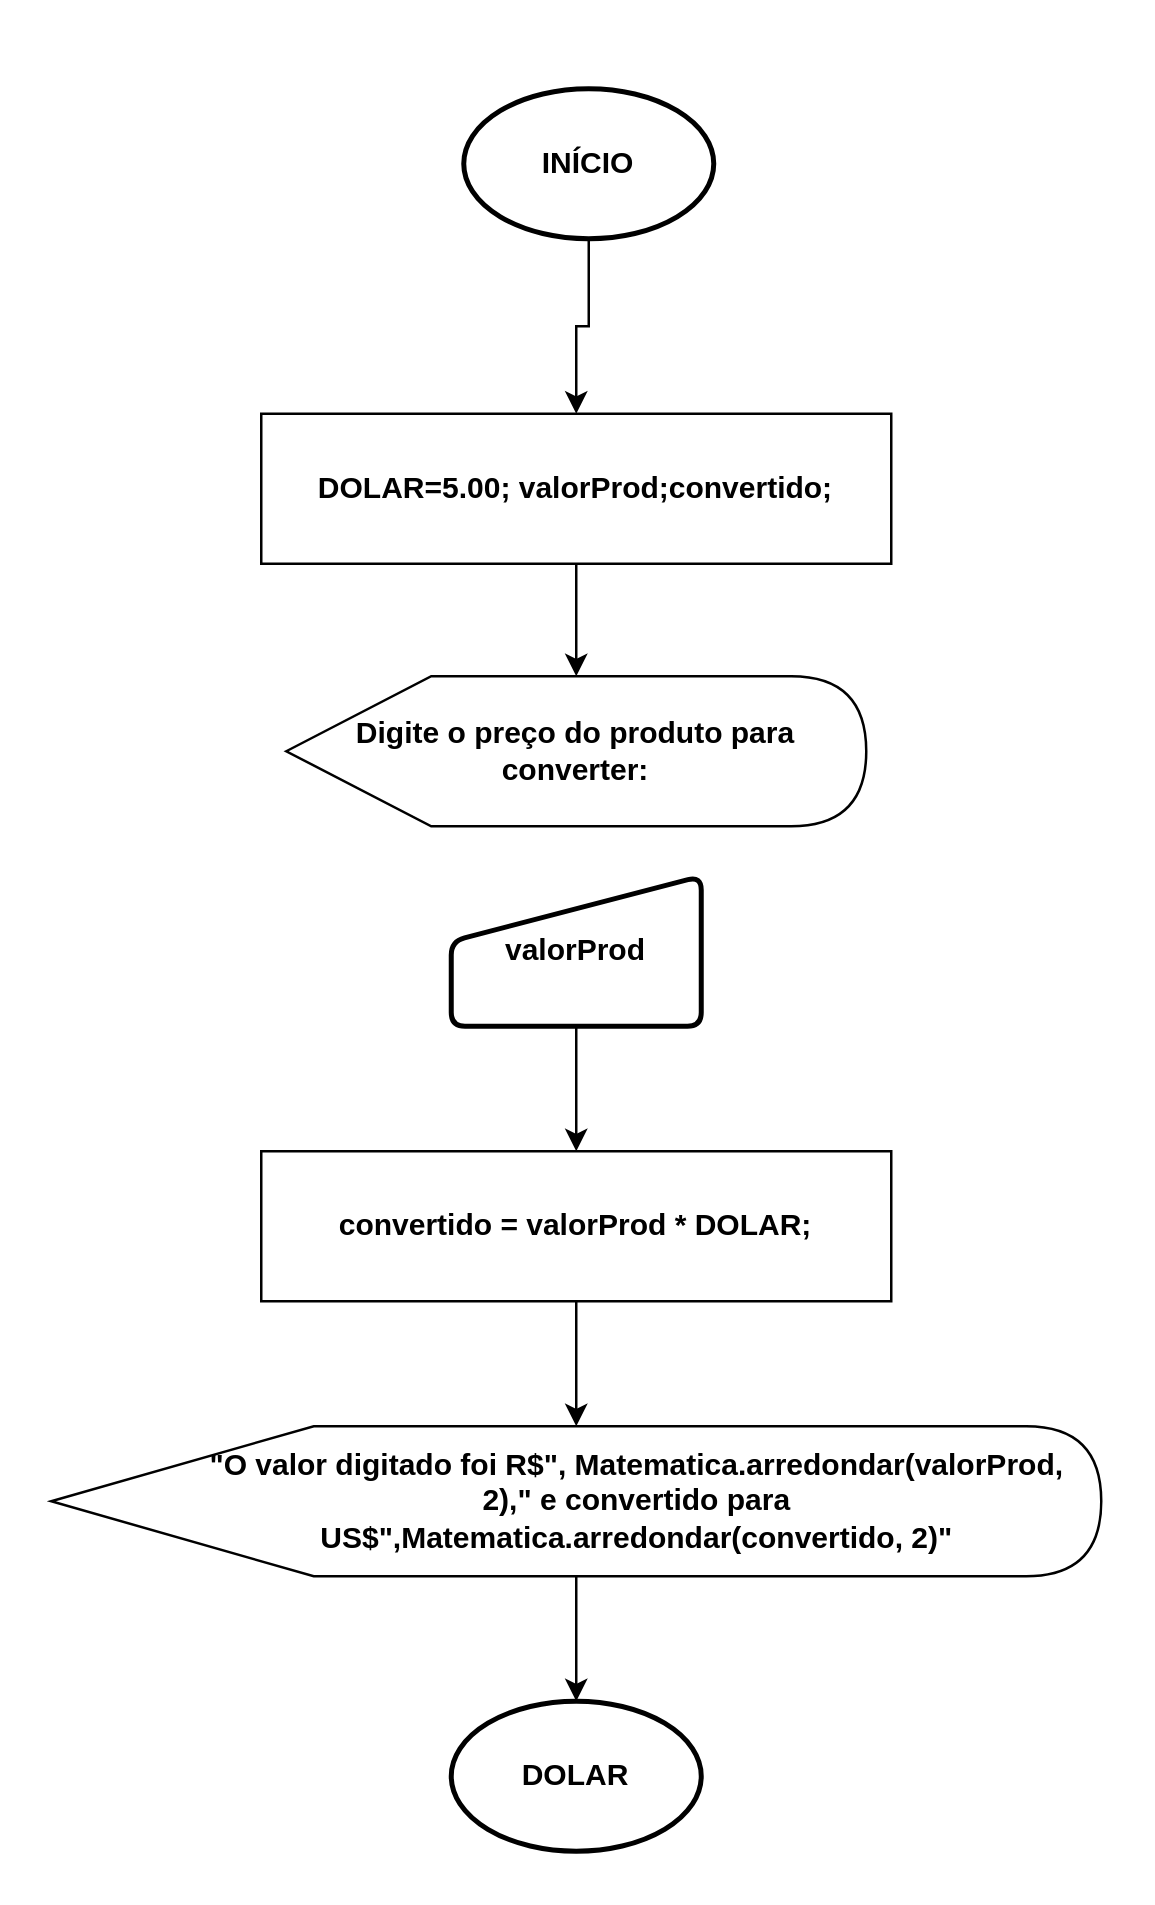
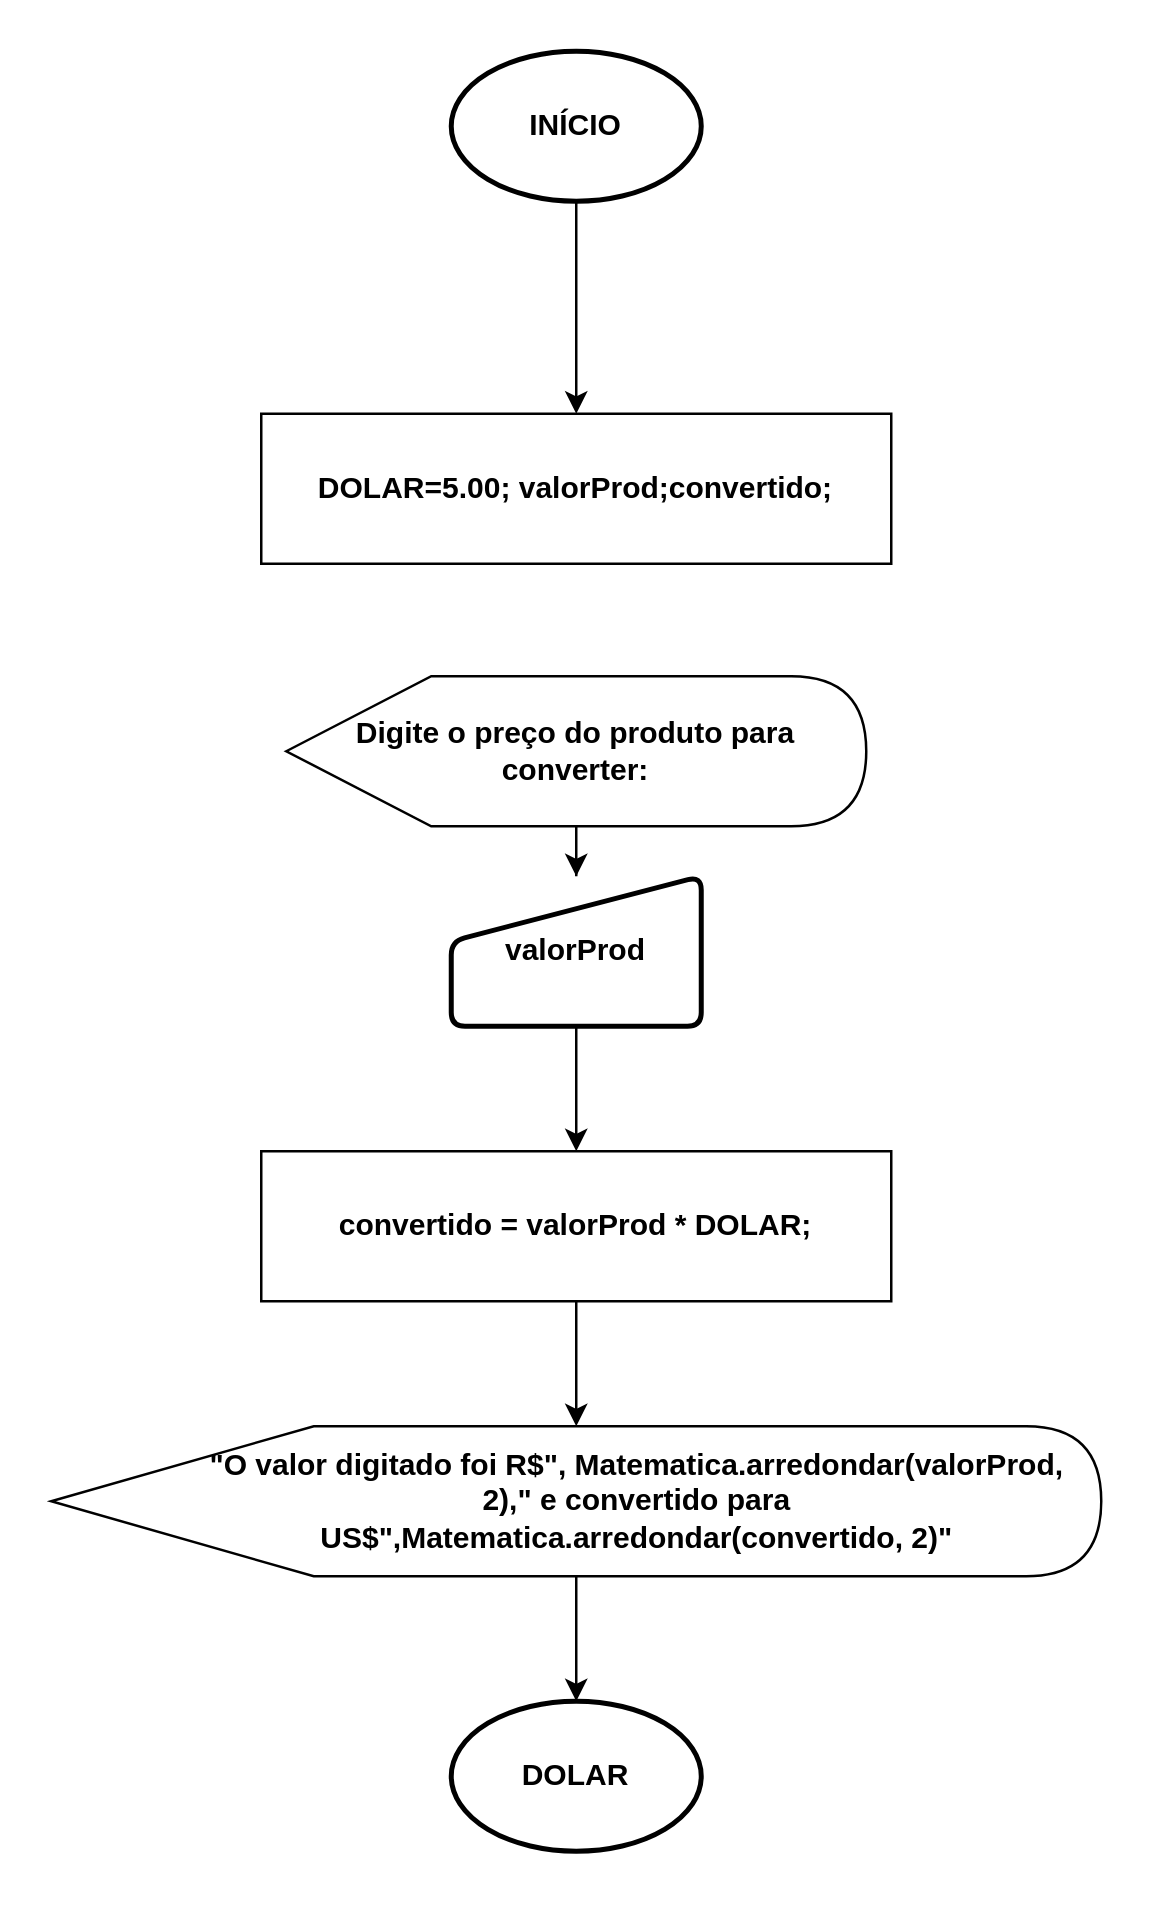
(589, 164) -> (576, 126)
(576, 612) -> none
none -> (576, 859)
